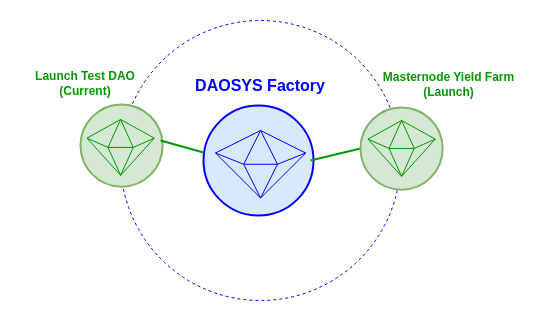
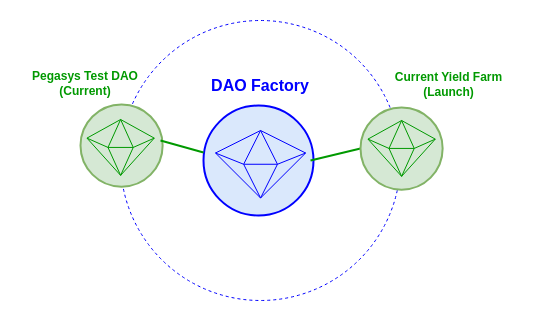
(86, 84) -> (86, 84)
(449, 85) -> (449, 85)
(261, 86) -> (261, 86)
